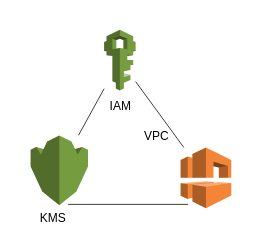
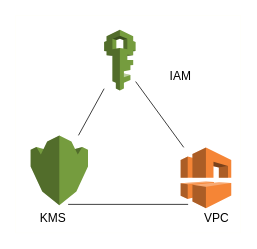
(120, 105) -> (180, 75)
(156, 135) -> (216, 218)
